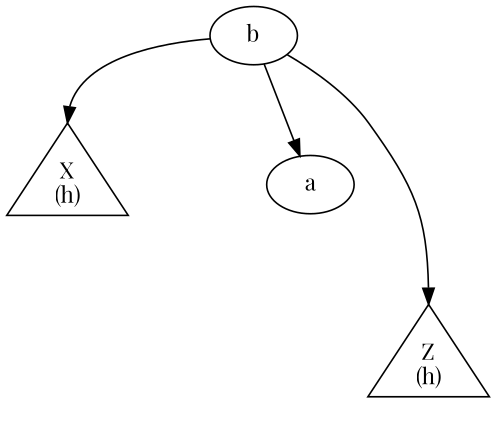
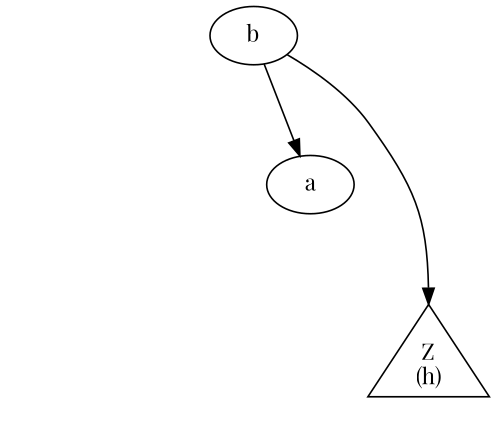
(67, 185) -> none
